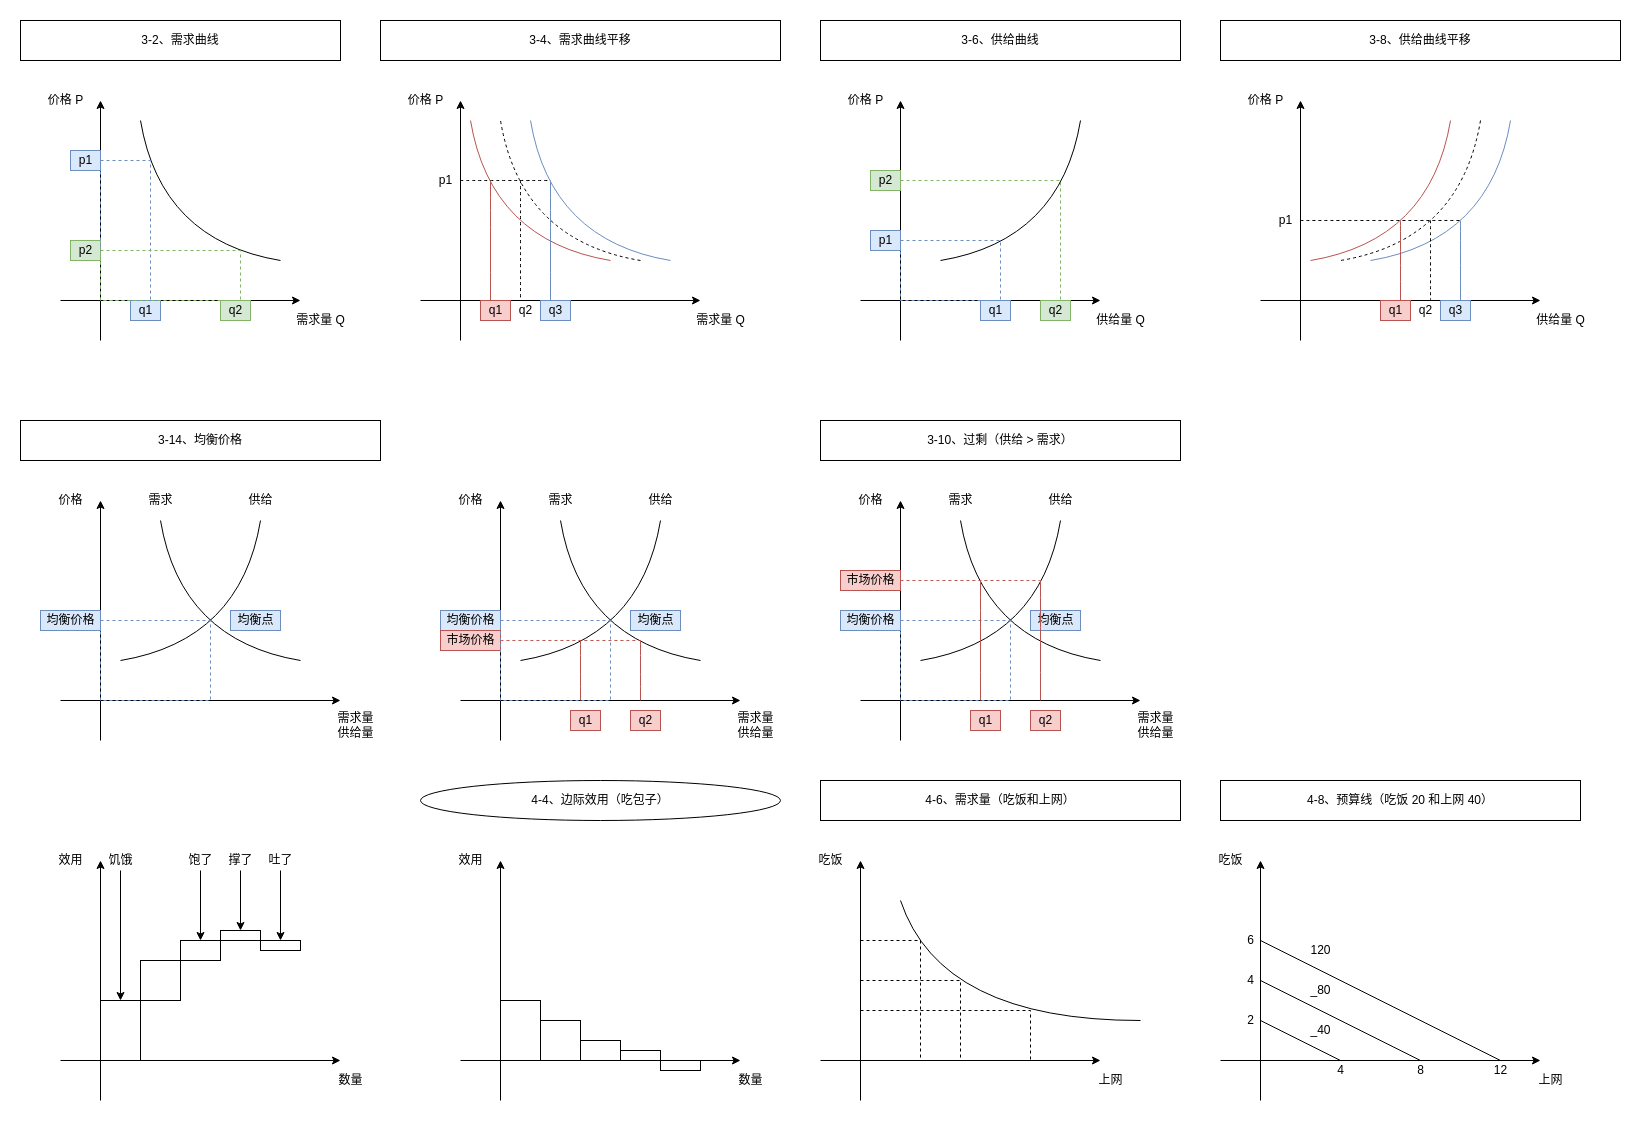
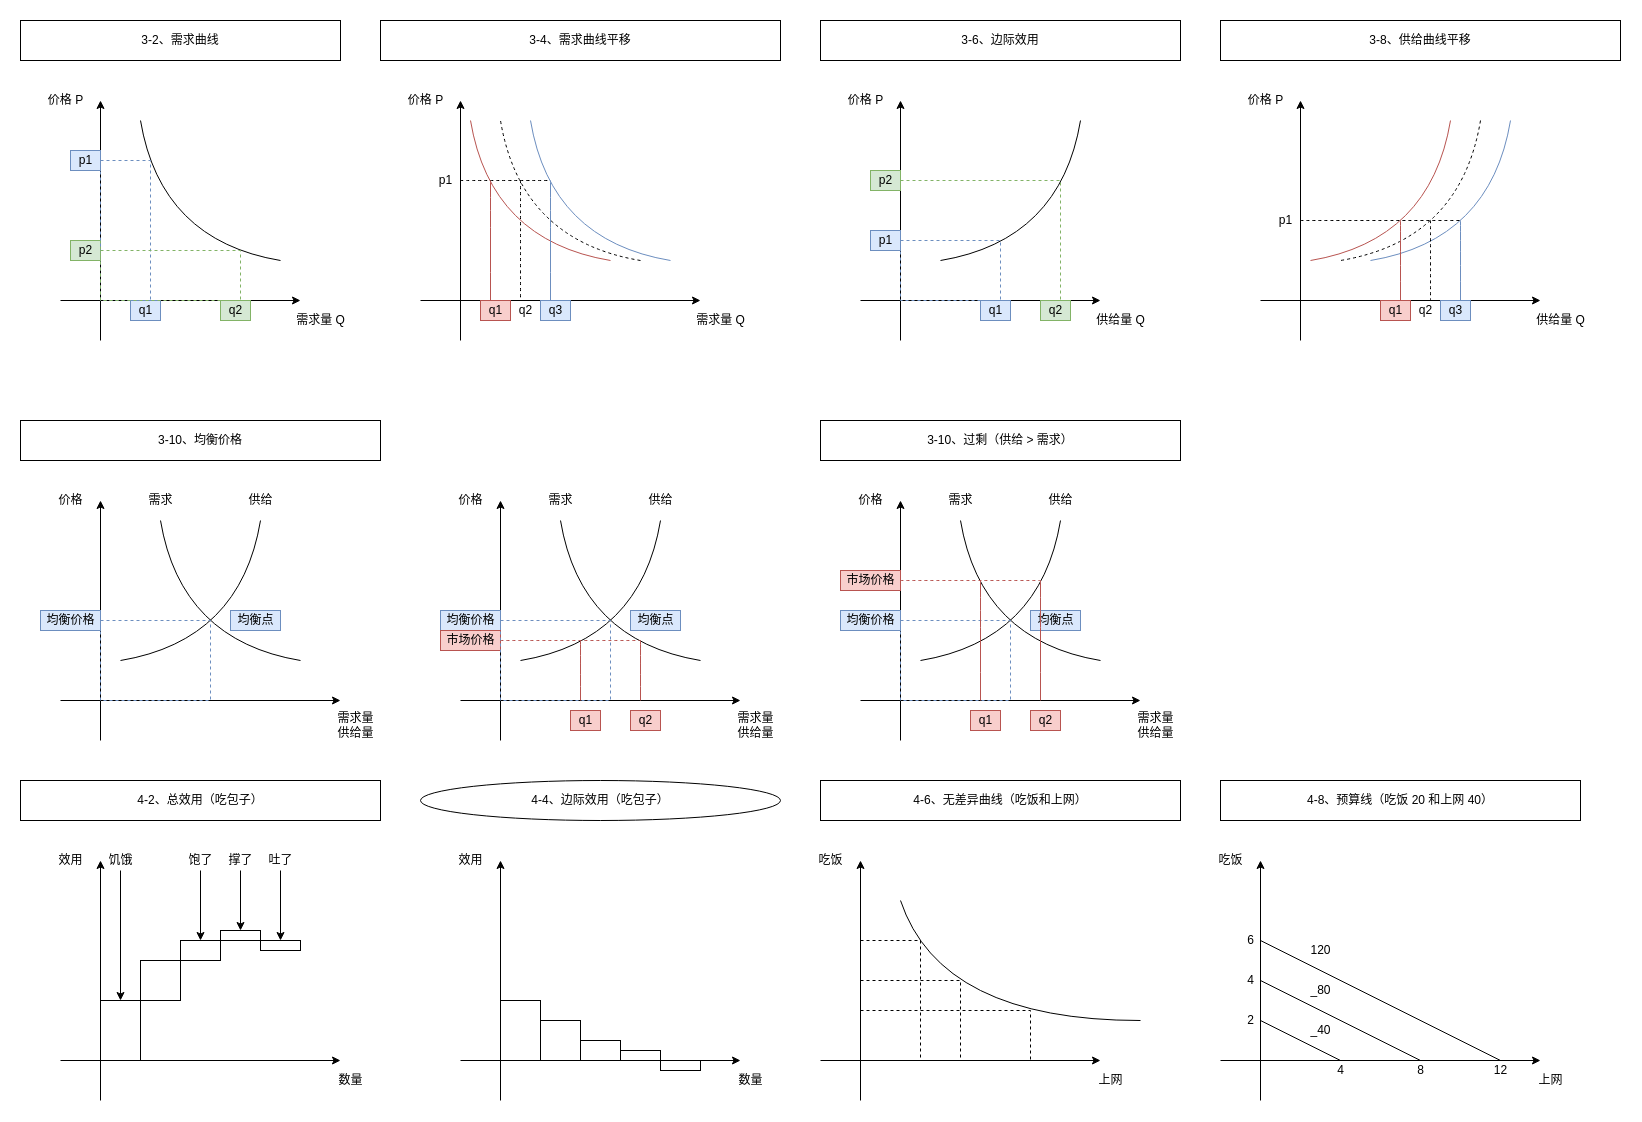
(1001, 41) -> (1001, 41)
(201, 441) -> (201, 441)
none -> (201, 801)
(1001, 801) -> (1001, 801)
